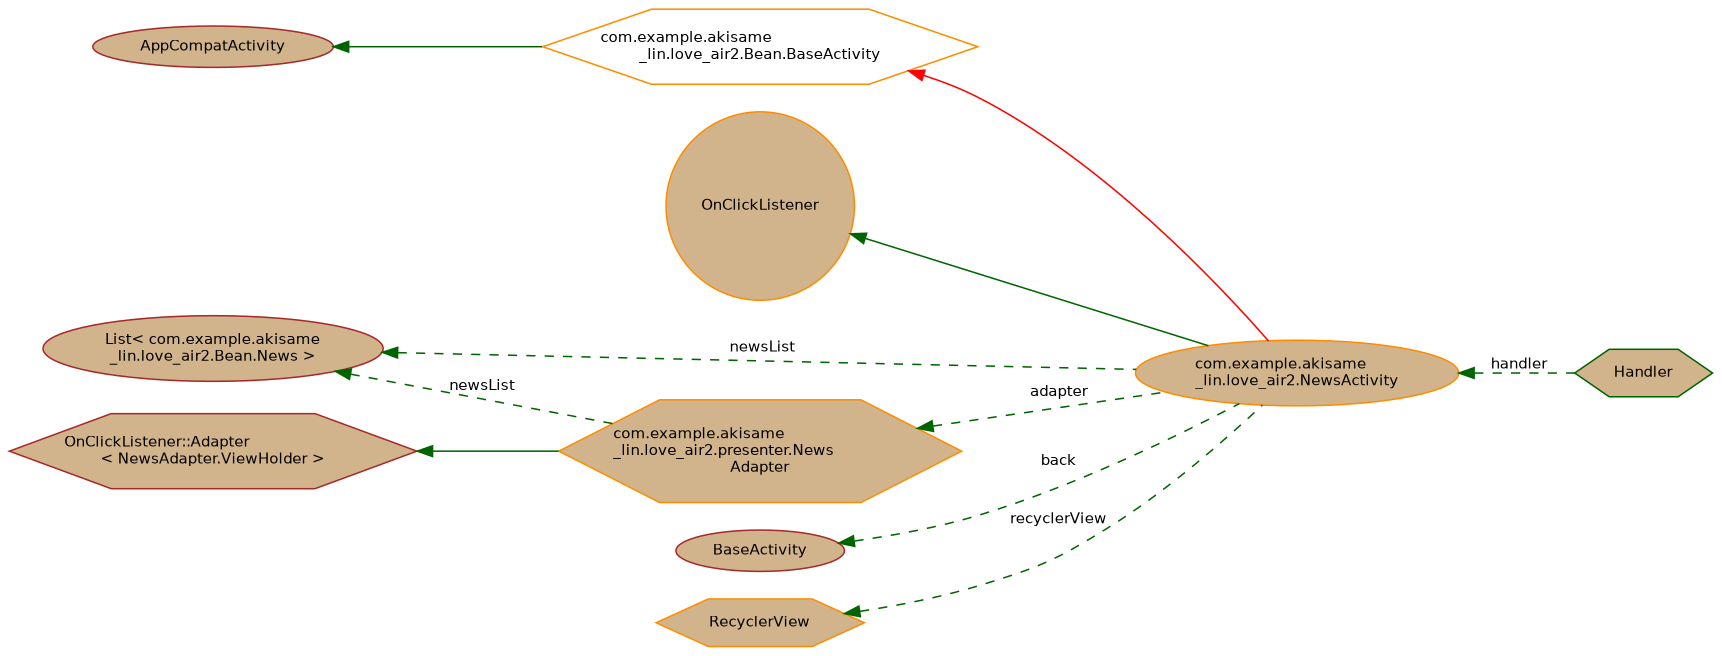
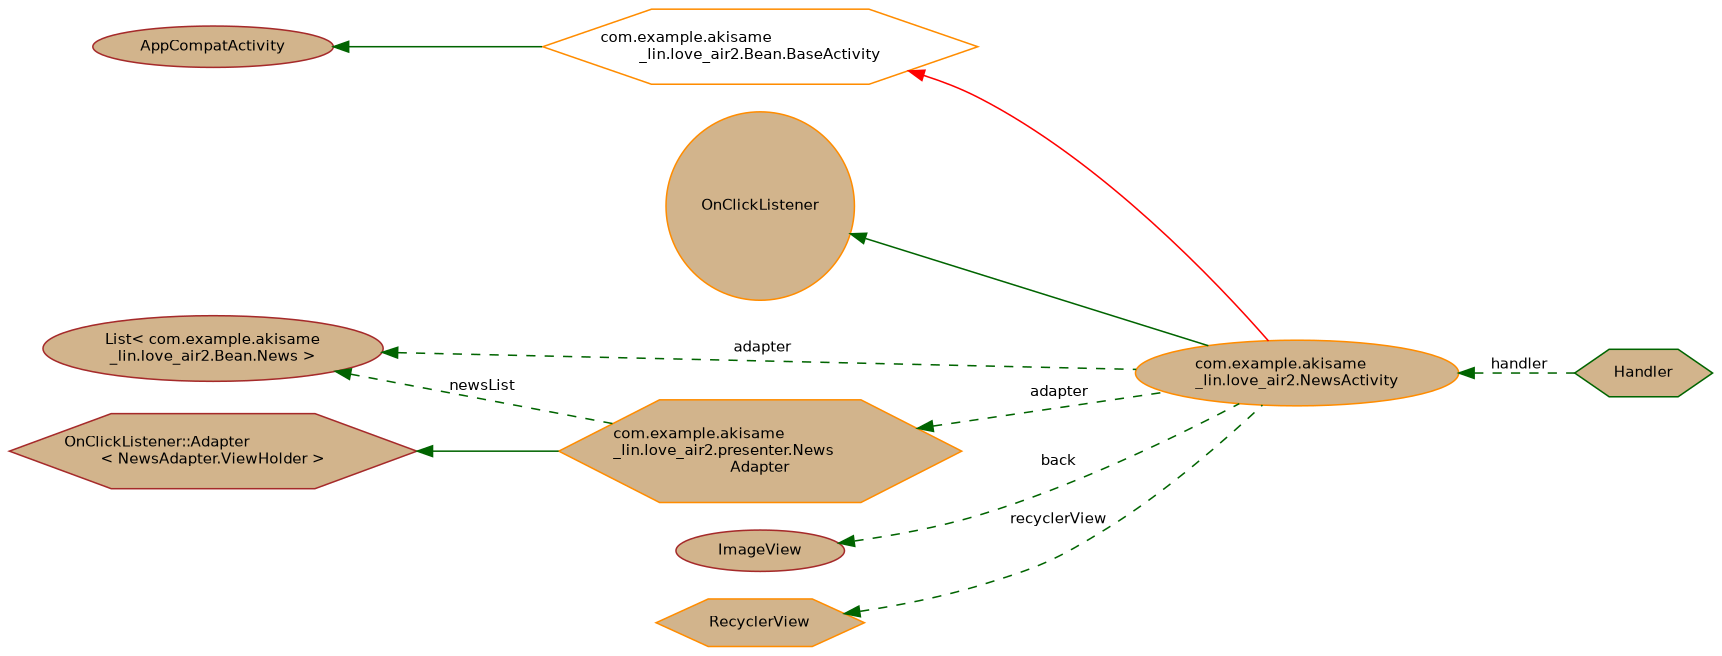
(760, 348) -> (760, 348)
(760, 551) -> (760, 551)
